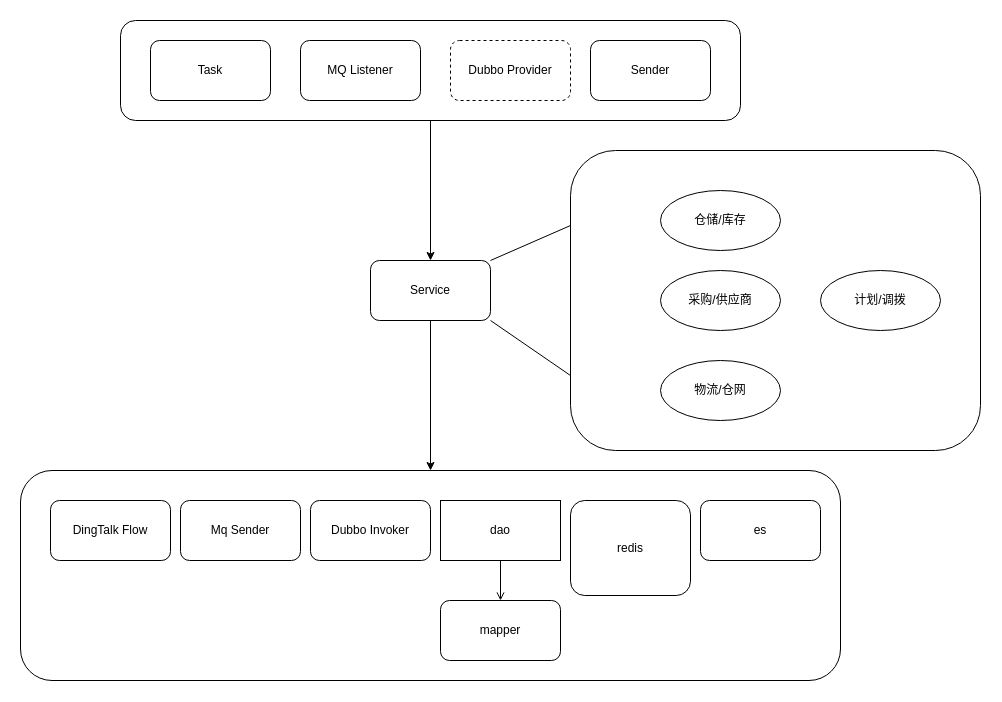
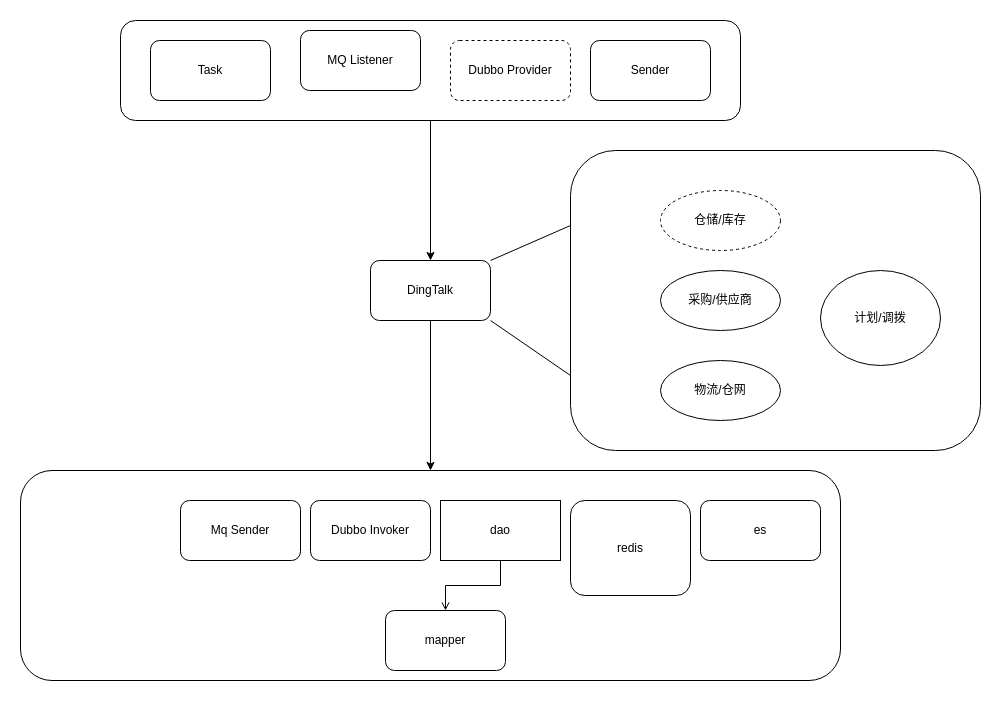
(361, 71) -> (361, 61)
(721, 221) -> (721, 221)
(431, 291) -> (431, 291)
(881, 301) -> (881, 318)
(111, 531) -> none
(501, 631) -> (446, 641)
